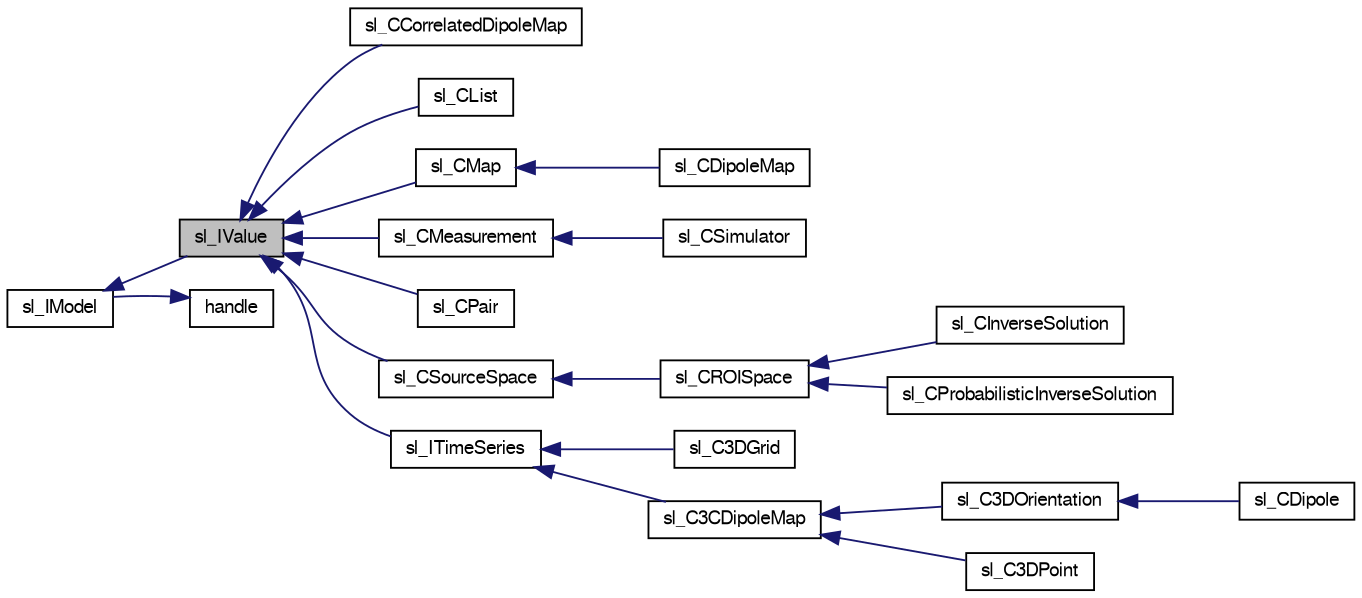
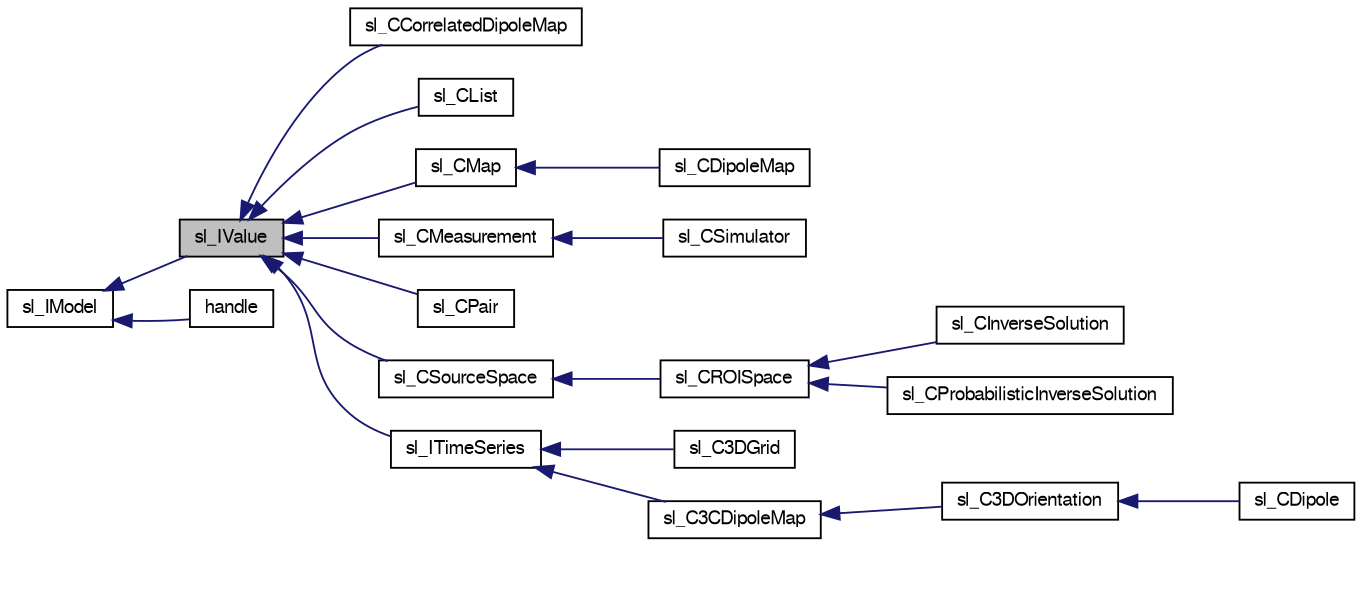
(142, 296) -> (161, 321)
(1030, 572) -> none
